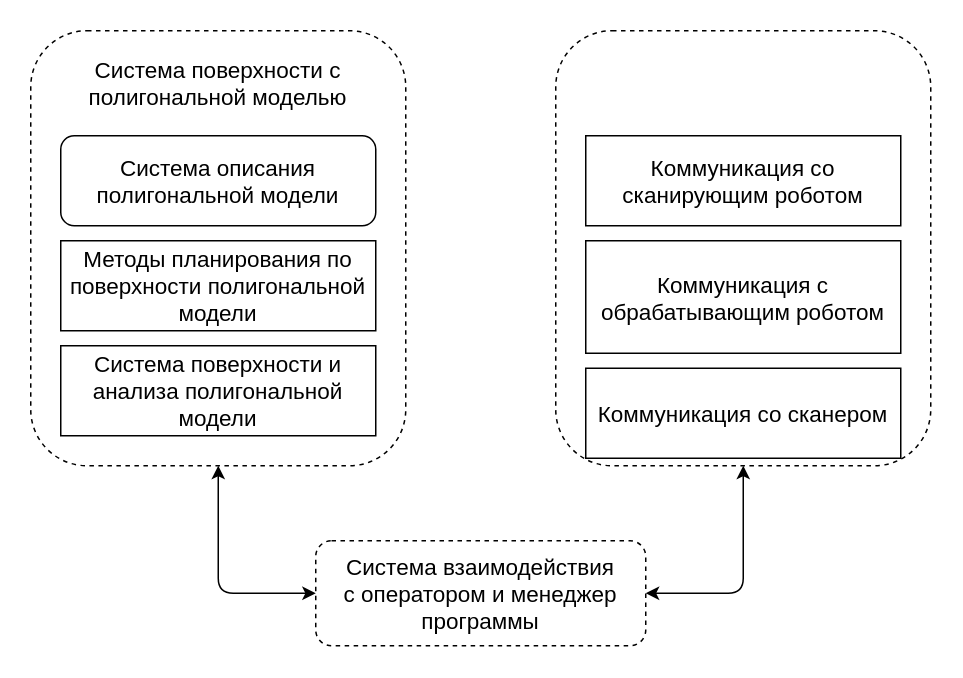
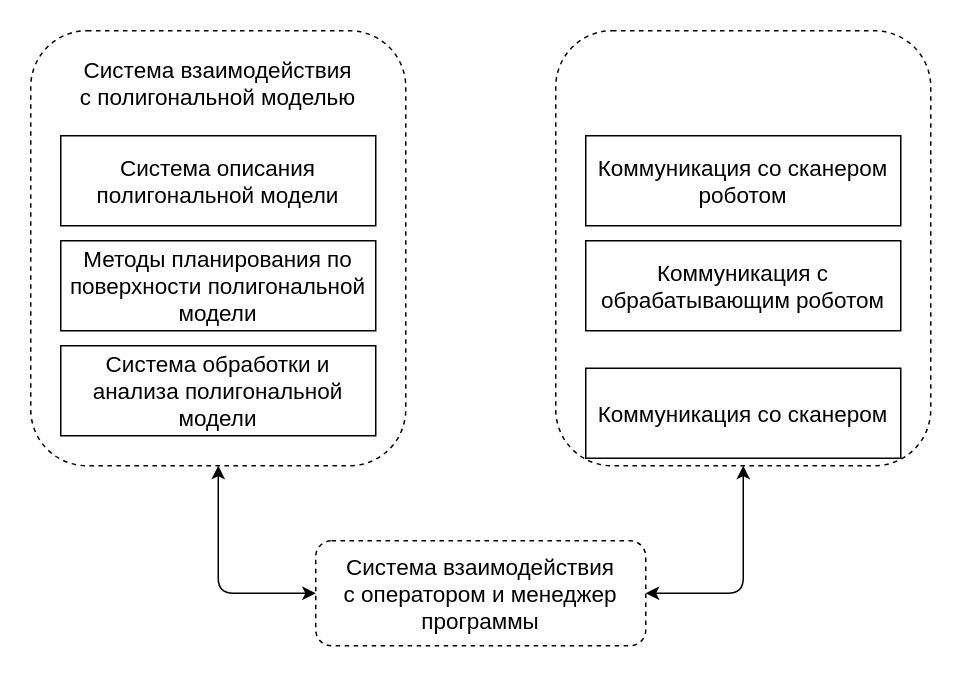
(218, 83) -> (218, 83)
(218, 181) -> (218, 181)
(743, 181) -> (743, 181)
(743, 297) -> (743, 286)
(218, 391) -> (218, 391)
